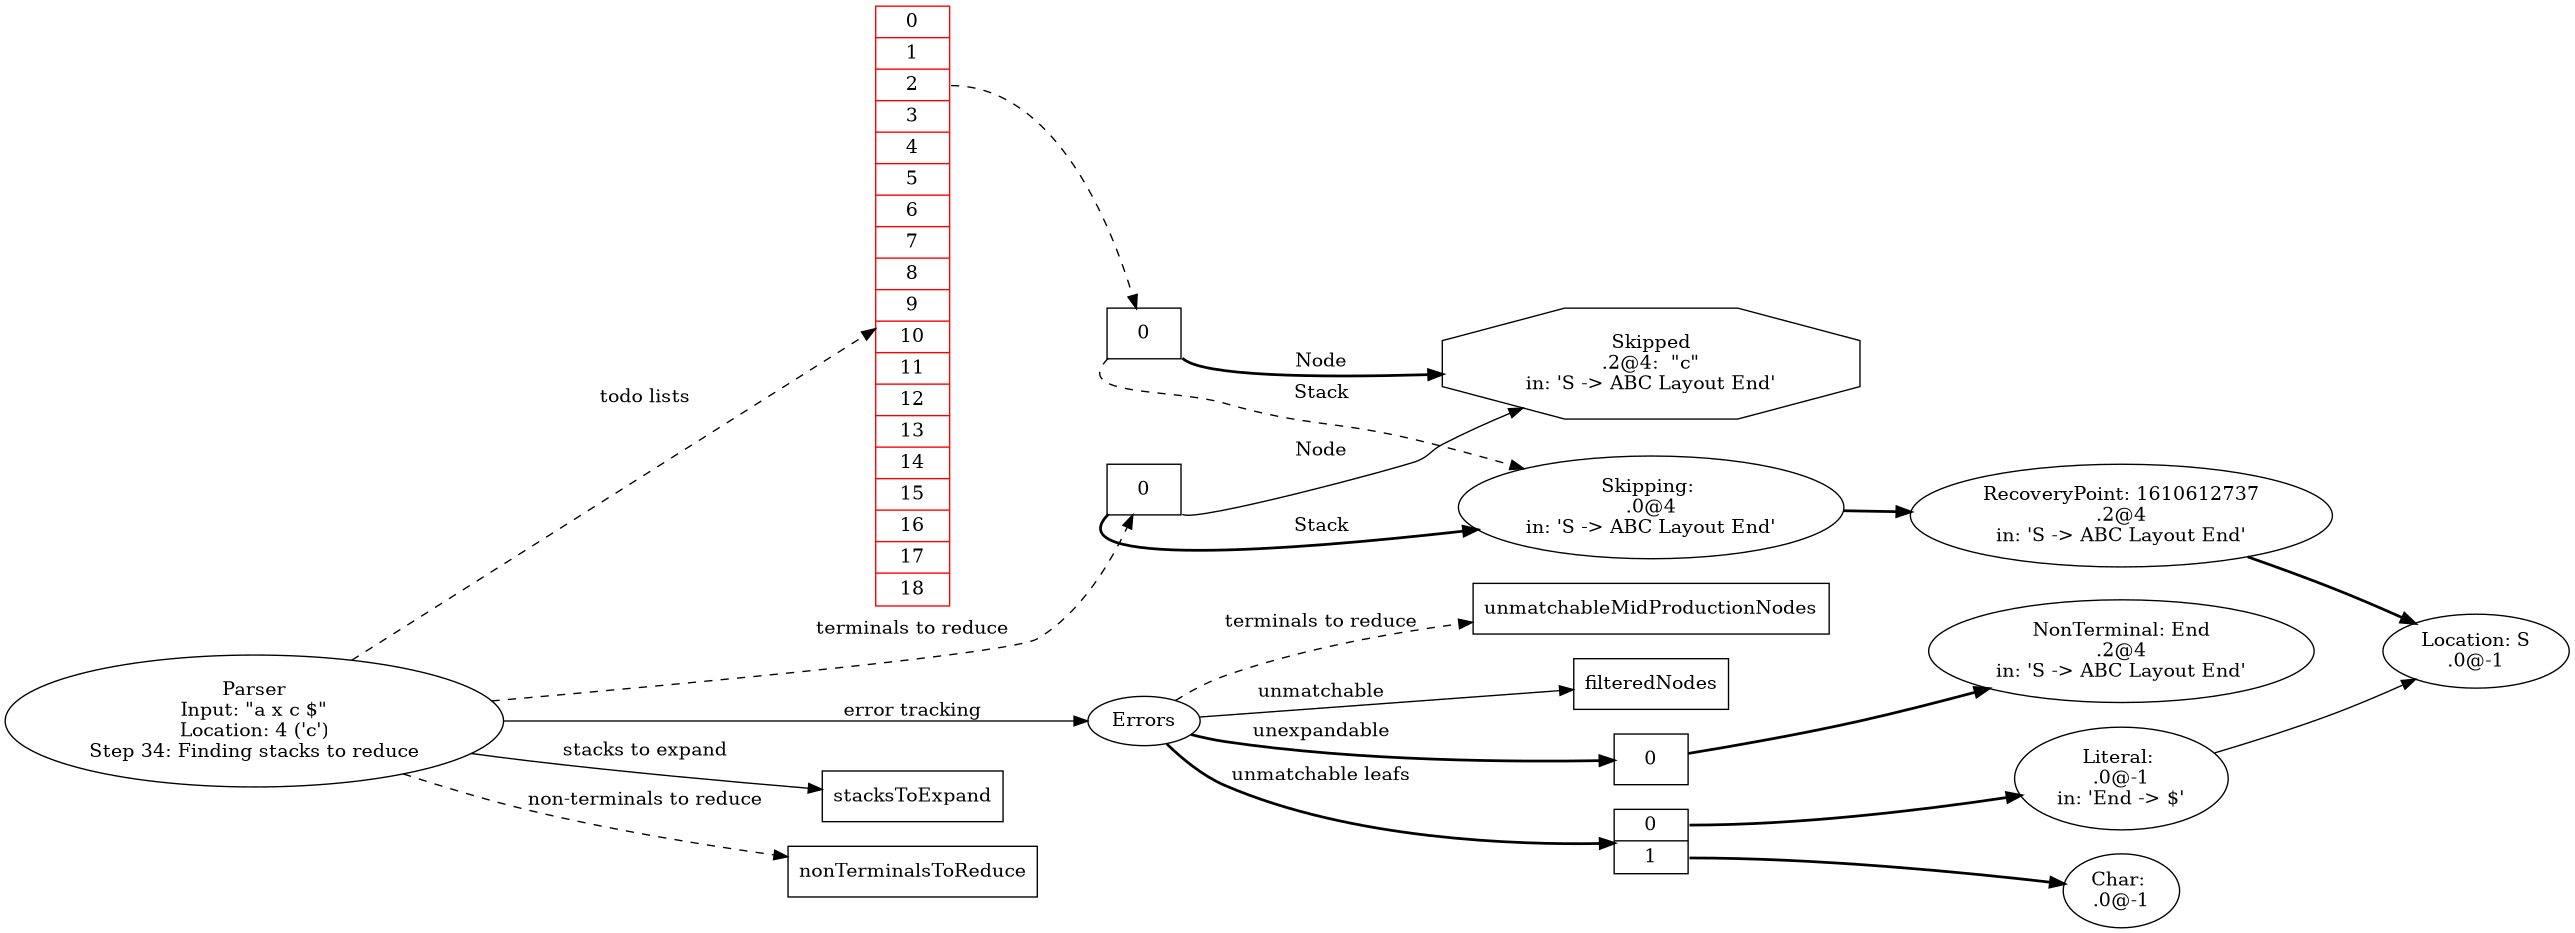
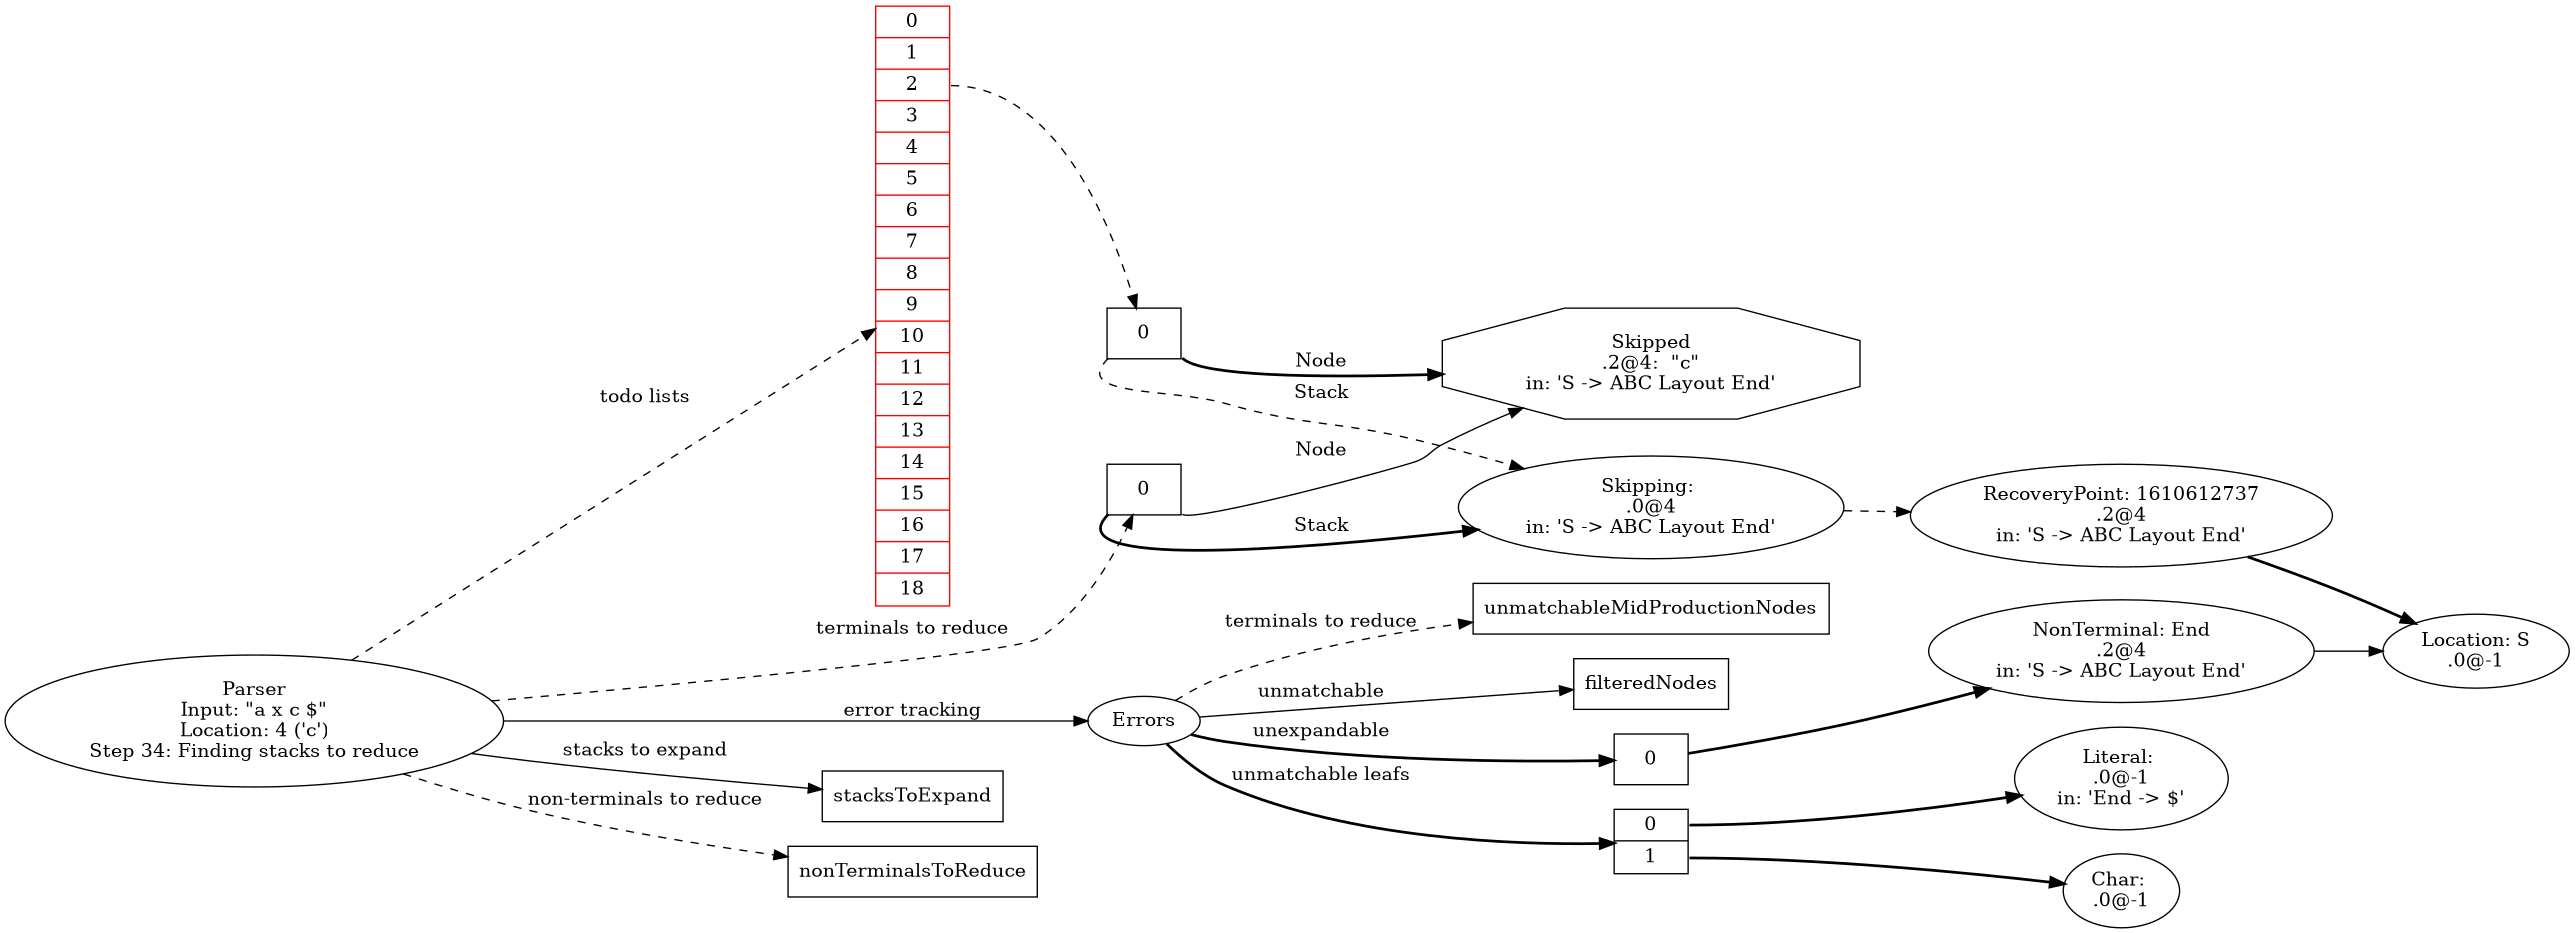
(1870, 511) -> (1870, 511)
(2310, 722) -> (2342, 651)
